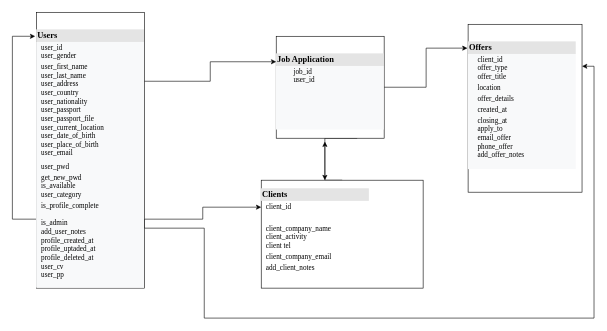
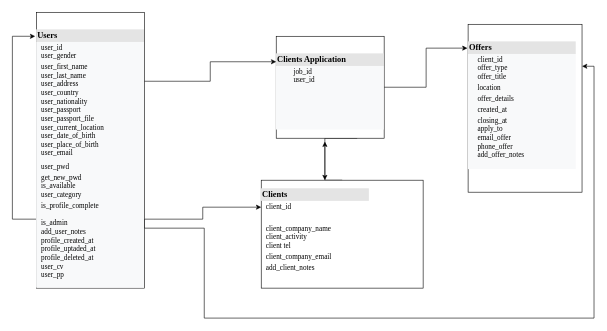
(303, 49) -> (309, 49)
